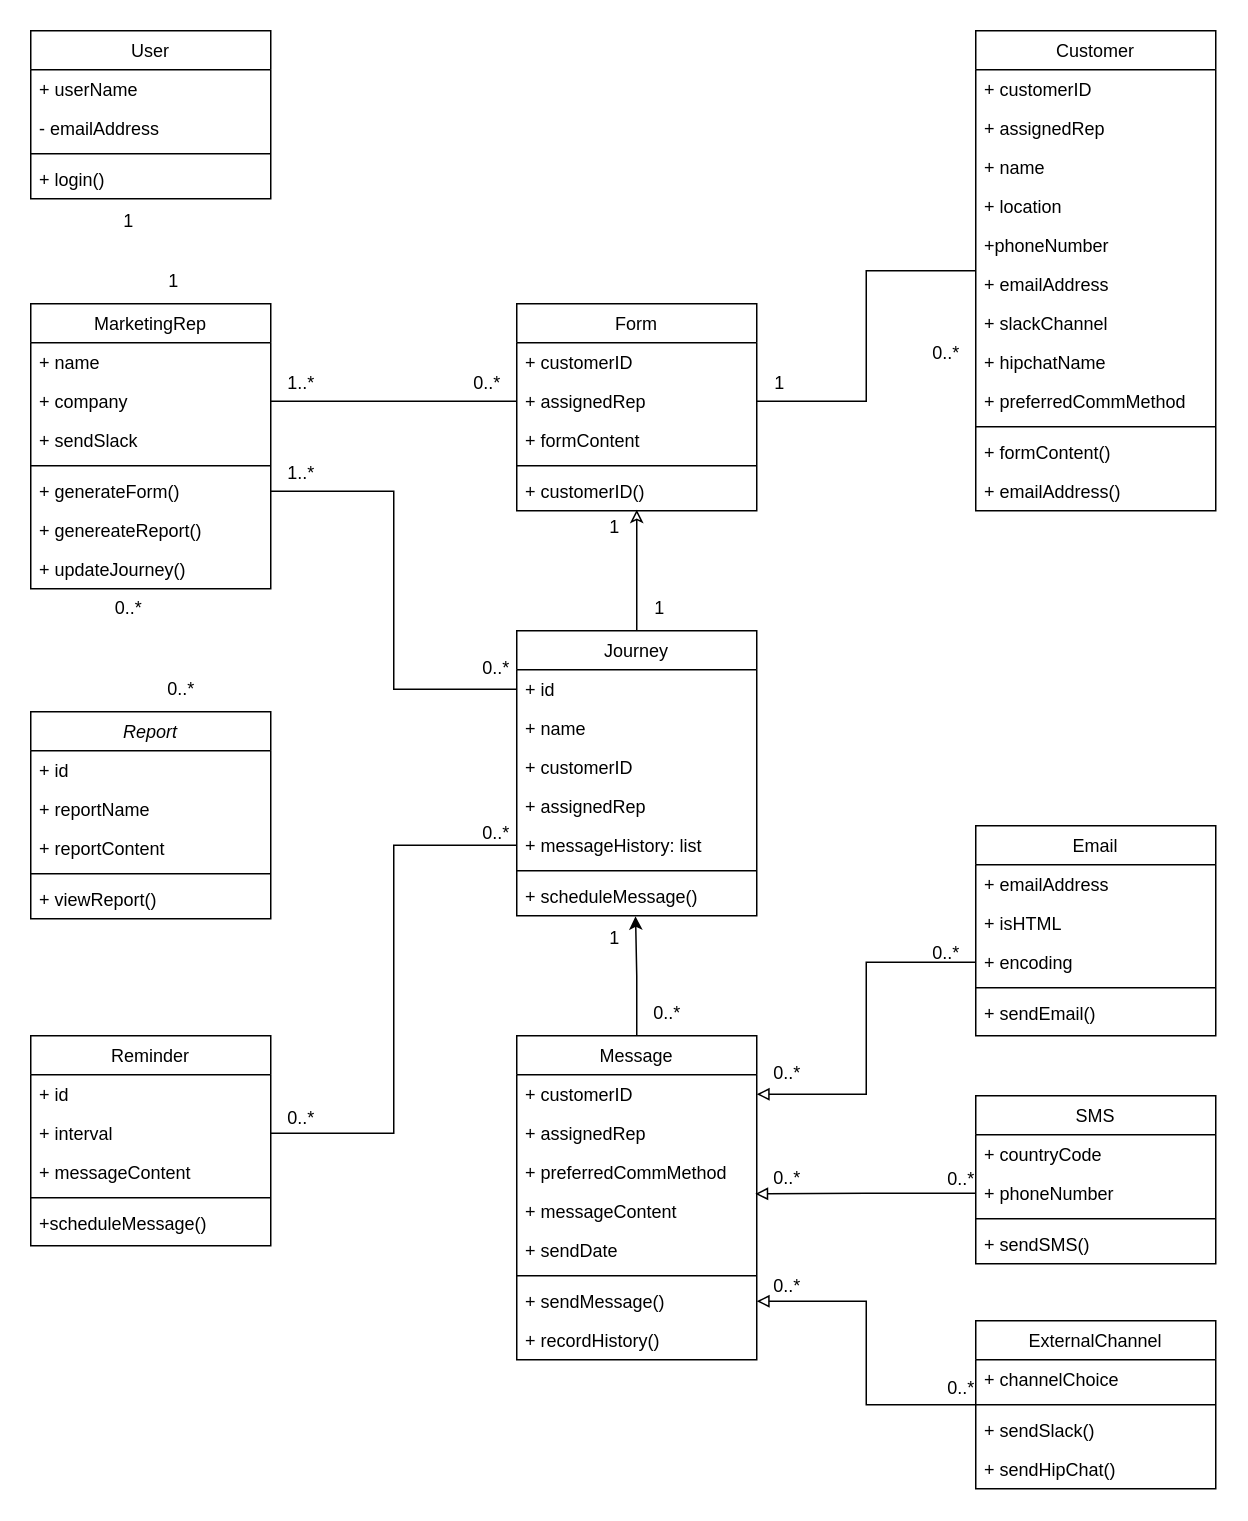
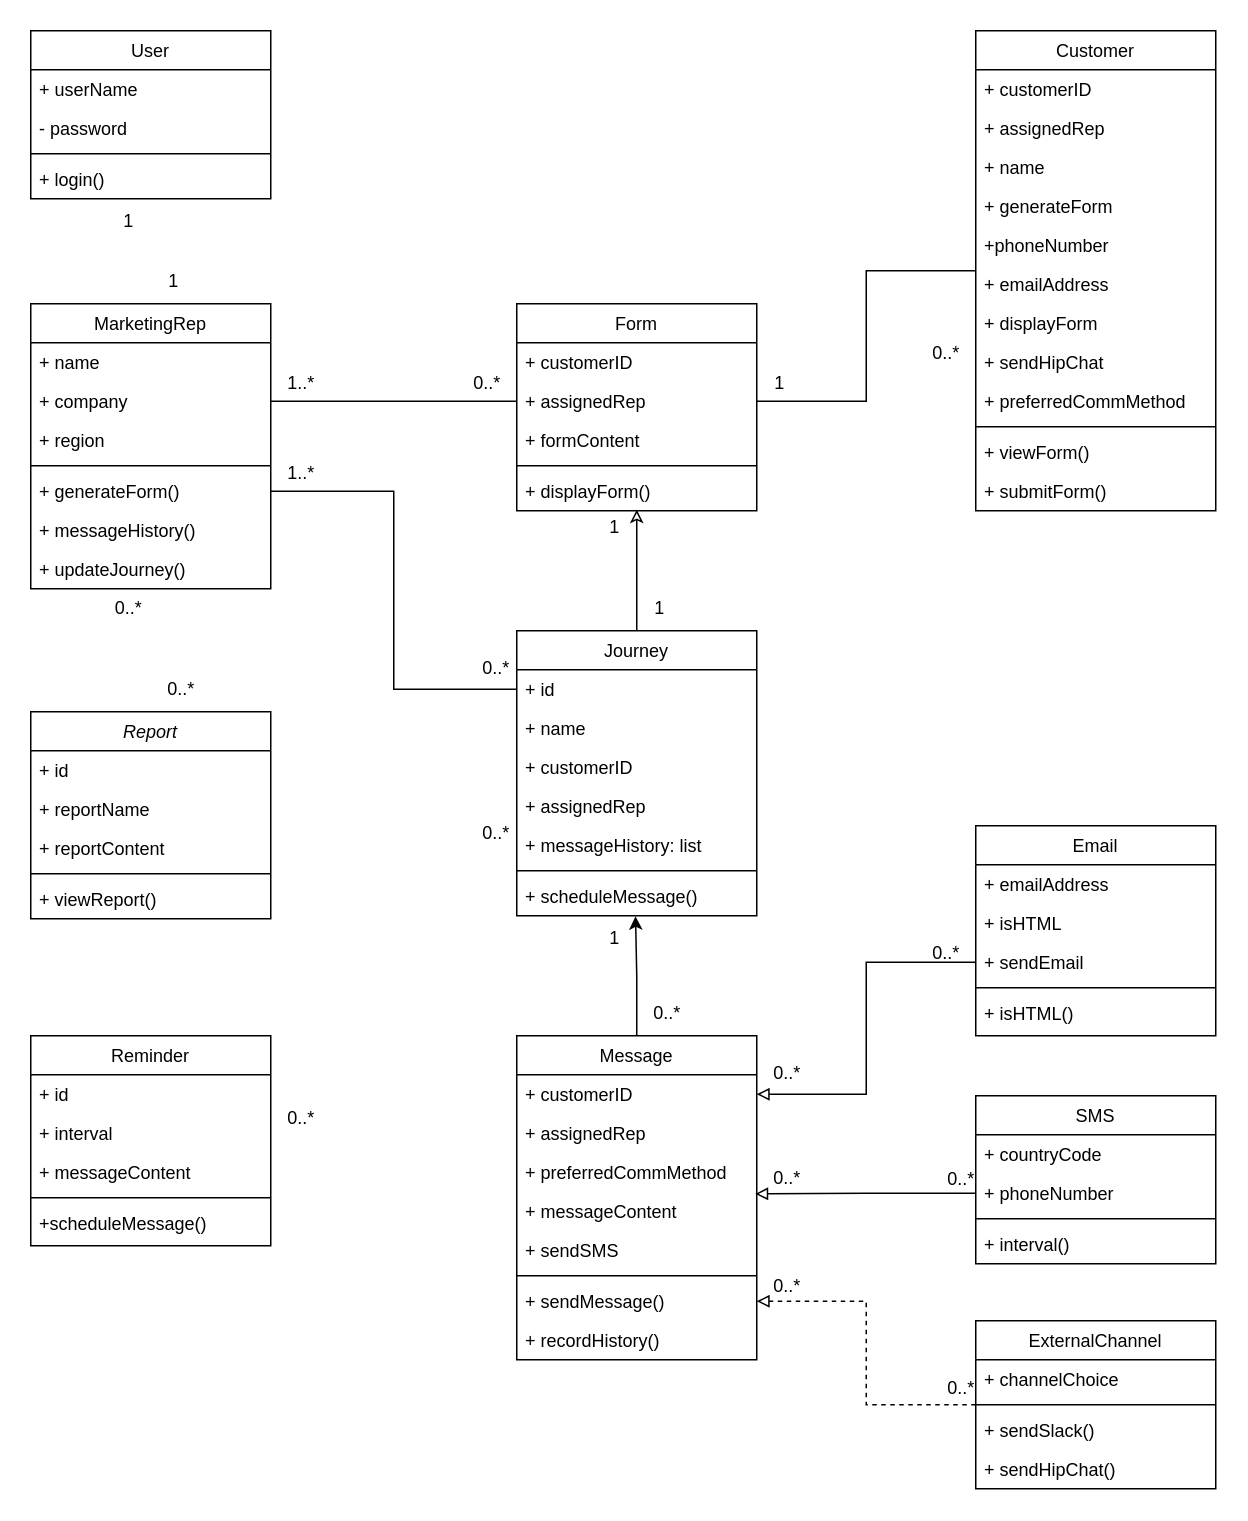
(103, 129) -> (87, 129)
(1027, 207) -> (1052, 207)
(1048, 324) -> (1043, 324)
(1045, 363) -> (1045, 363)
(90, 441) -> (75, 441)
(1057, 453) -> (1040, 453)
(593, 492) -> (594, 492)
(1058, 492) -> (1050, 492)
(132, 531) -> (125, 531)
(1030, 963) -> (1032, 963)
(394, 990) -> none
(1043, 1014) -> (1030, 1014)
(1037, 1245) -> (1037, 1245)
(573, 1251) -> (568, 1251)
(866, 1359) -> (866, 1359)
